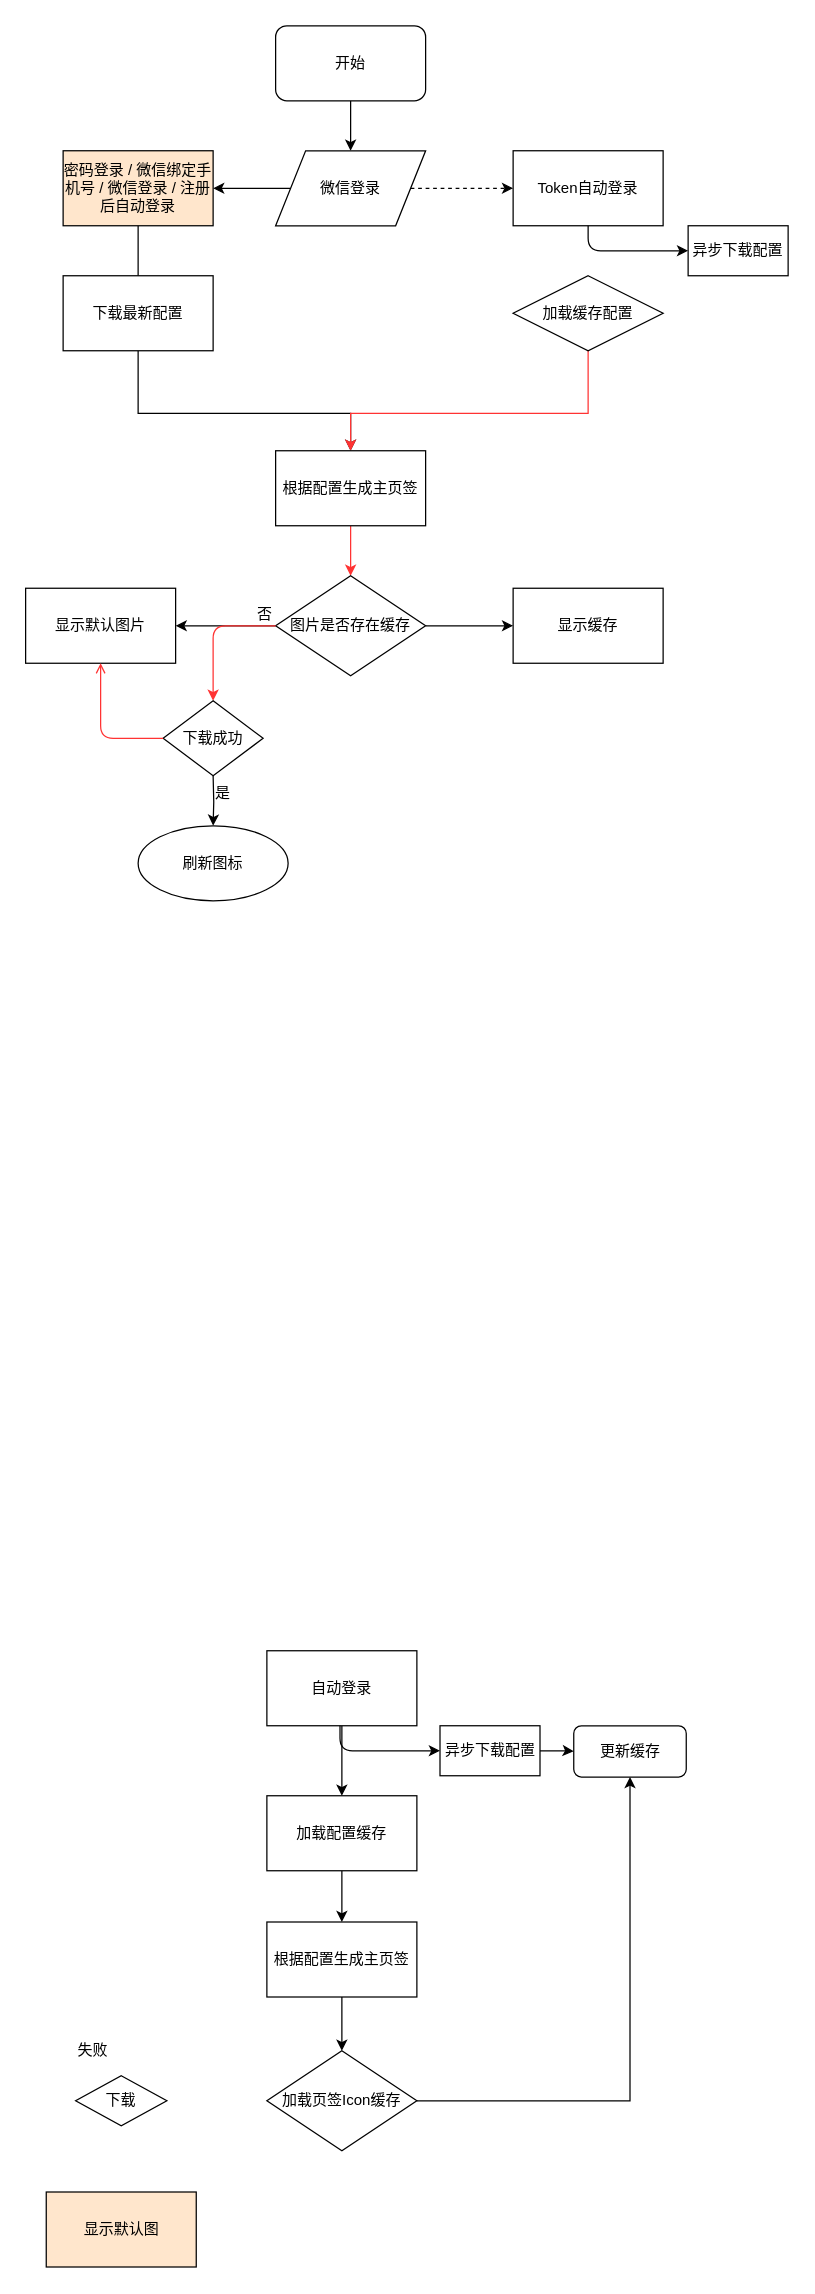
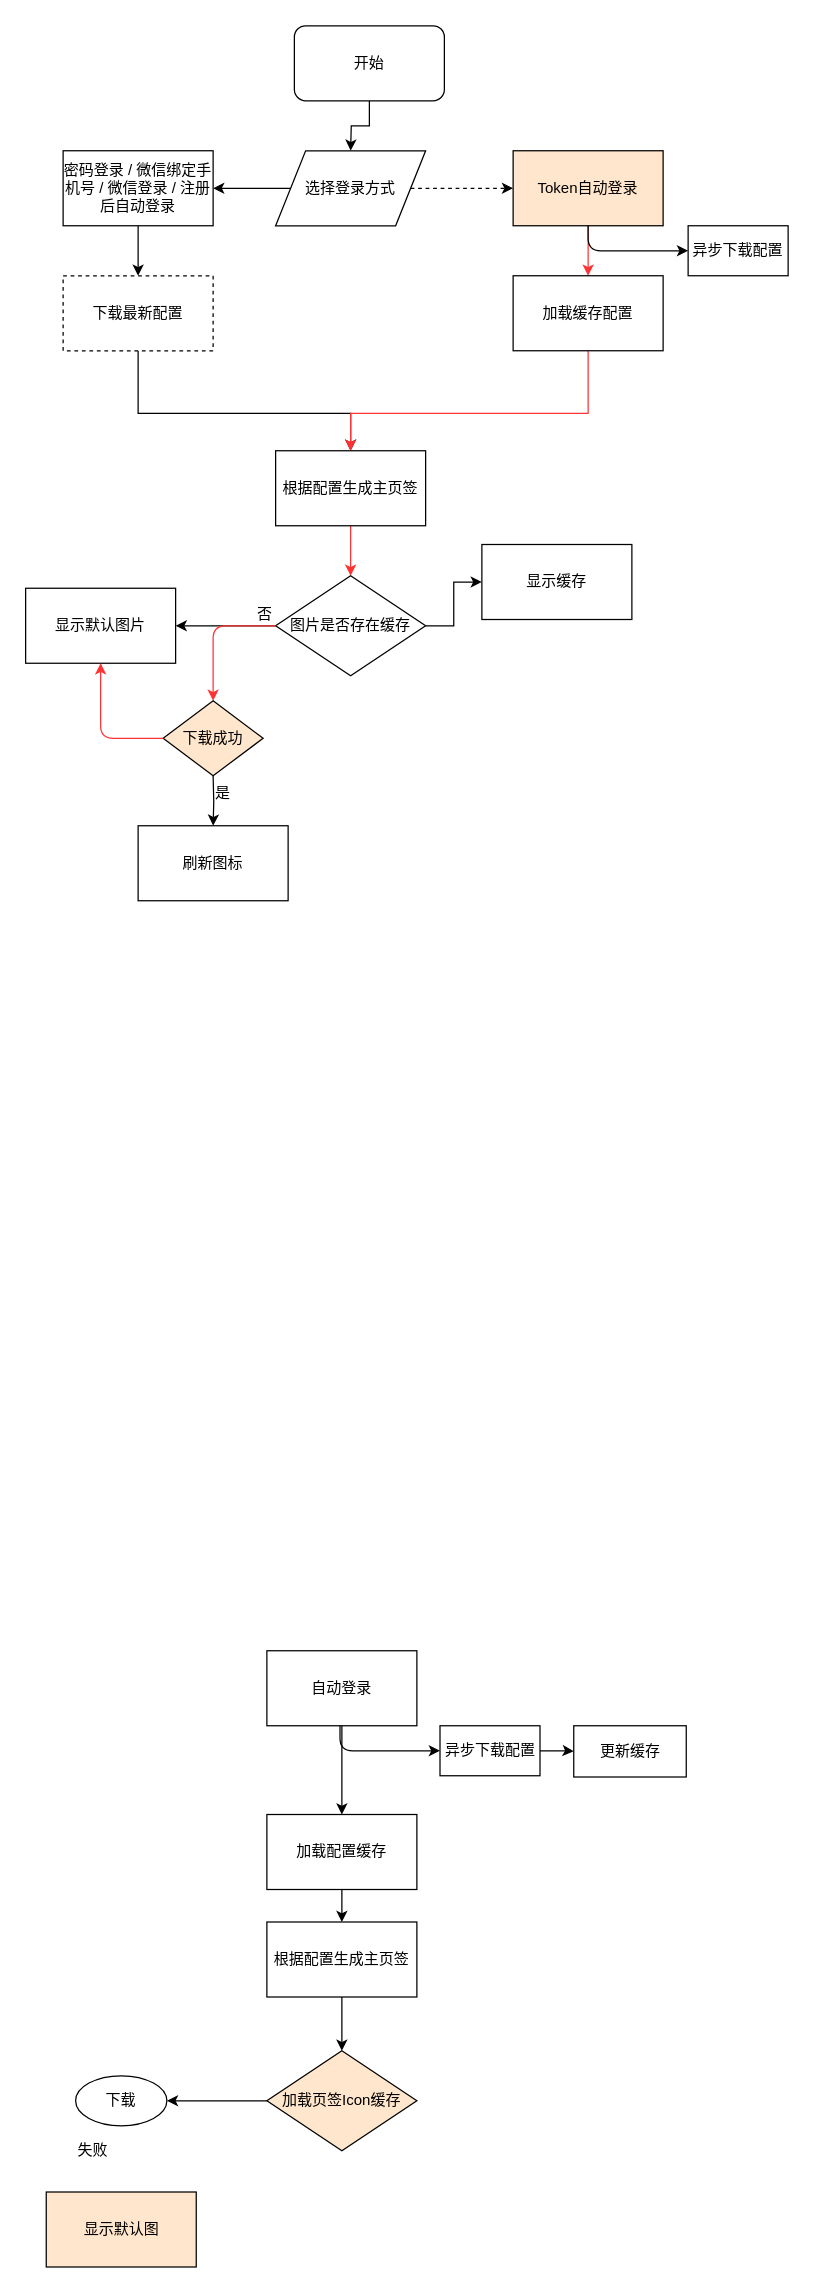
(351, 63) -> (369, 63)
(138, 188) -> (138, 188)
(351, 188) -> (351, 188)
(588, 188) -> (588, 188)
none -> (588, 257)
(138, 270) -> (138, 266)
(138, 313) -> (138, 313)
(588, 313) -> (588, 313)
(588, 626) -> (557, 582)
(101, 670) -> (101, 673)
(213, 738) -> (213, 738)
(213, 863) -> (213, 863)
(630, 1751) -> (630, 1751)
(342, 1833) -> (342, 1852)
(630, 2049) -> (221, 2101)
(101, 2051) -> (101, 2151)
(121, 2101) -> (121, 2101)
(342, 2101) -> (342, 2101)
